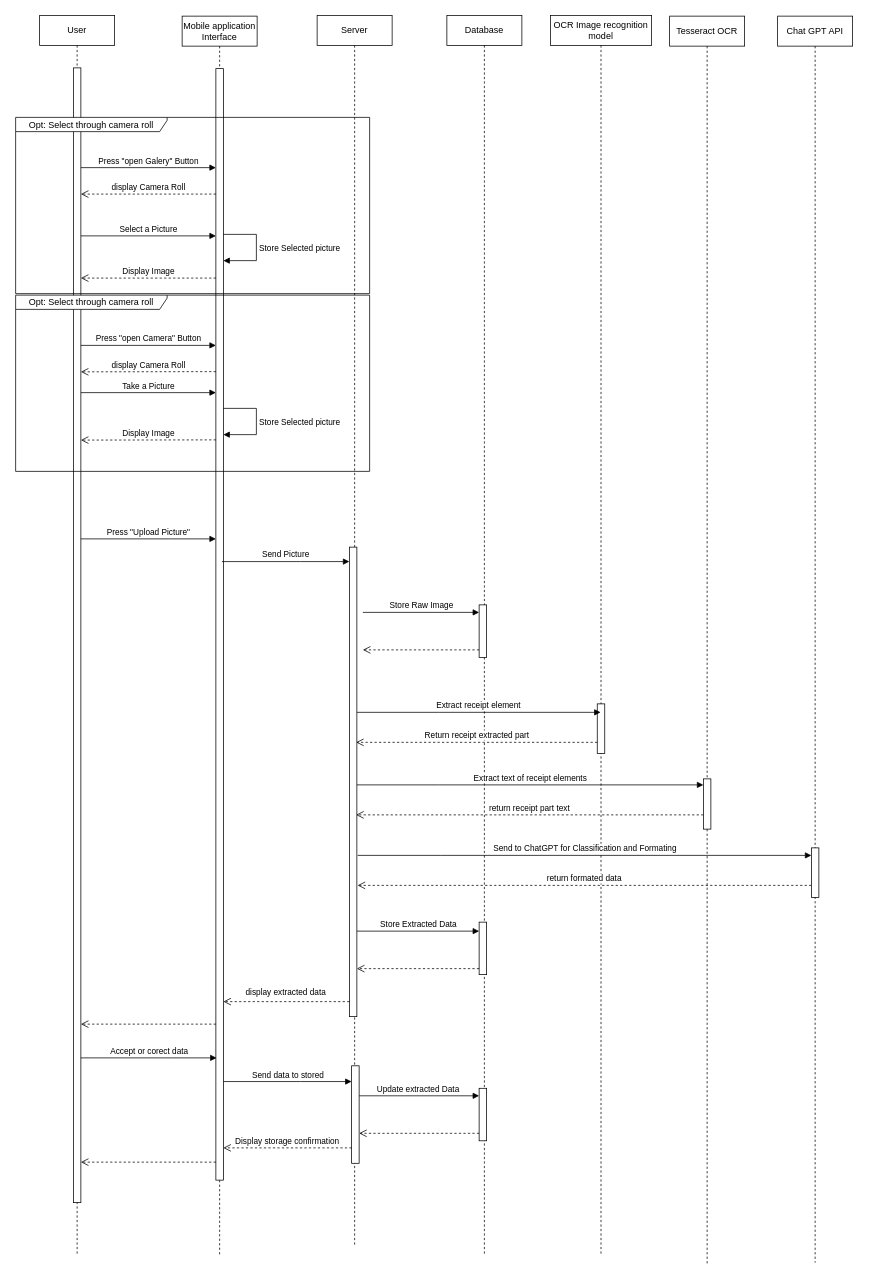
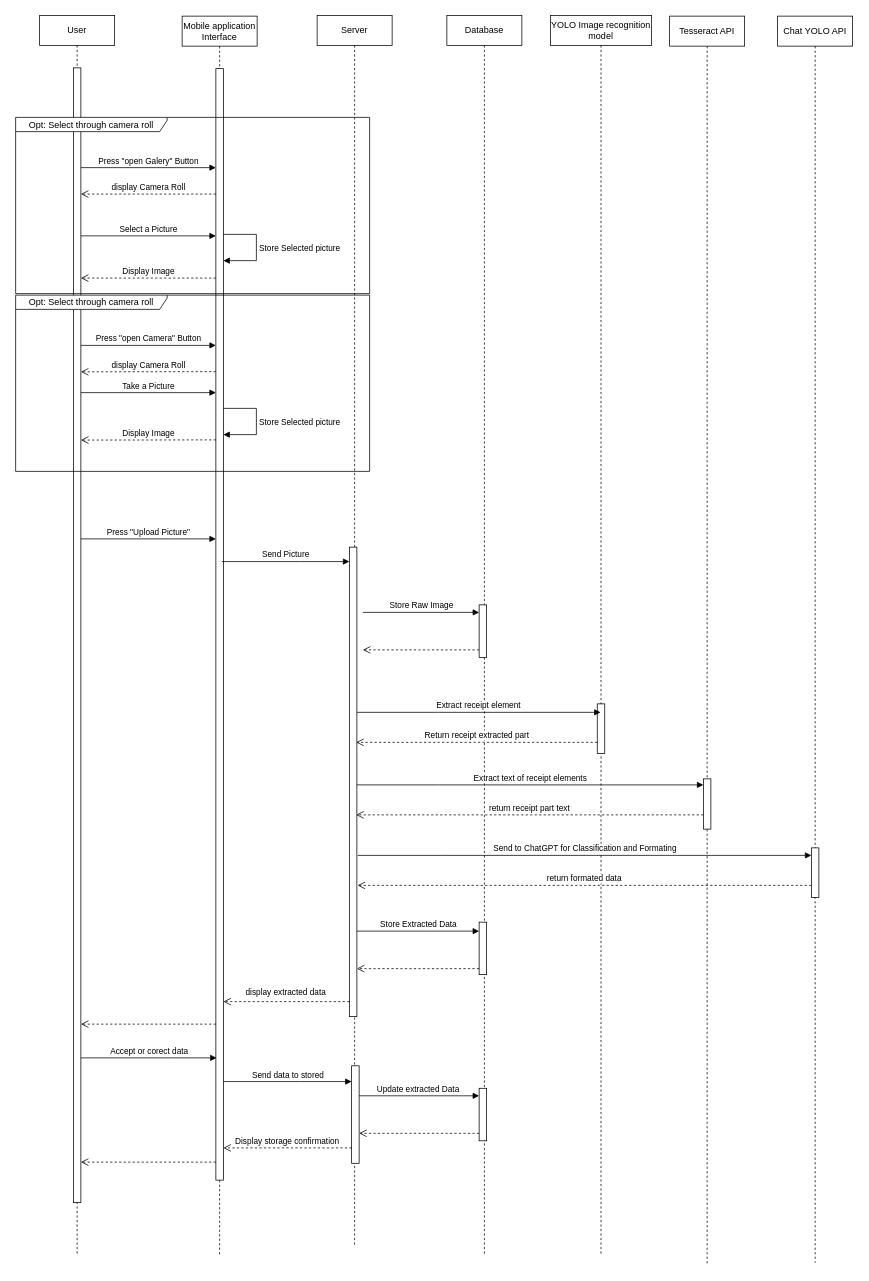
(601, 30) -> (601, 30)
(707, 31) -> (707, 31)
(815, 31) -> (815, 31)
